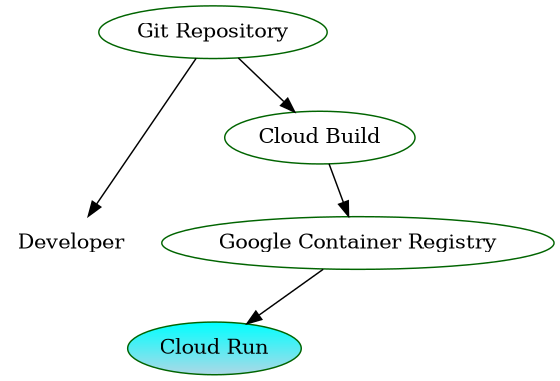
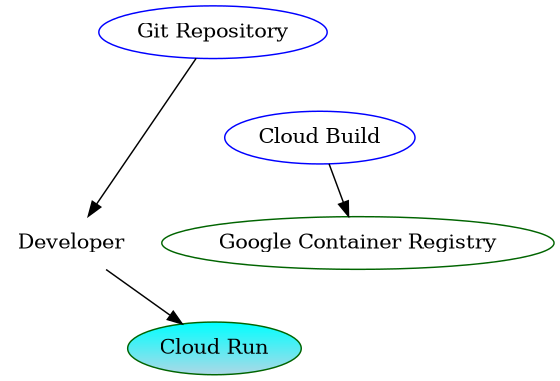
(213, 32) -> (213, 32)
(261, 80) -> none
(320, 138) -> (320, 138)
(291, 292) -> (138, 292)
